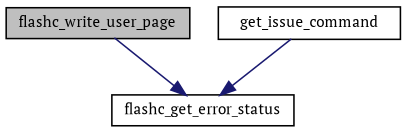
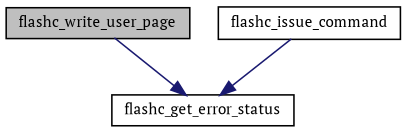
(309, 23) -> (309, 23)
